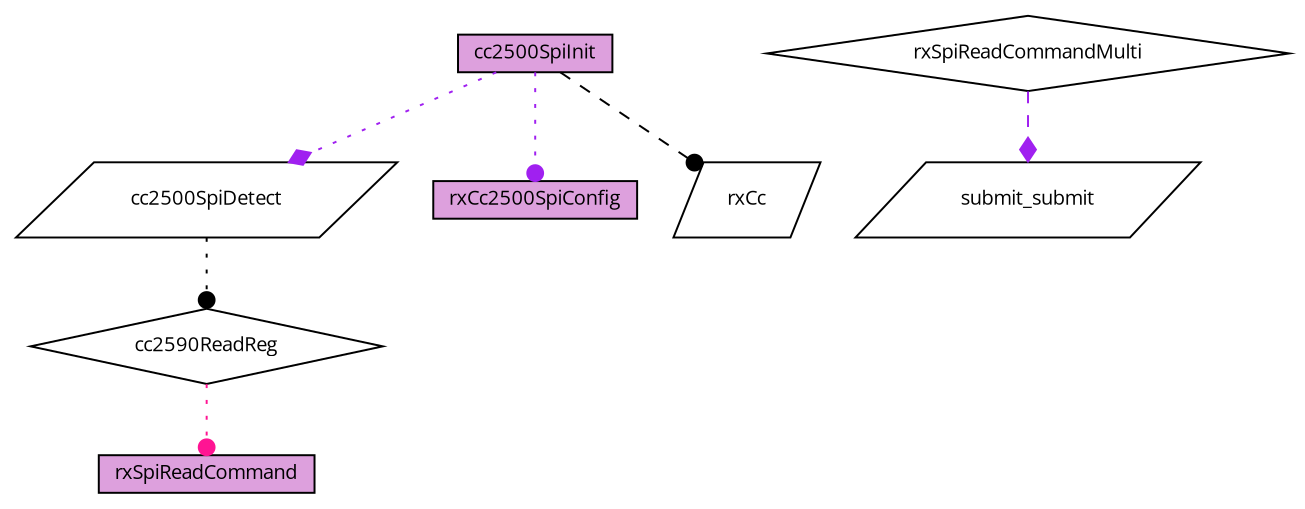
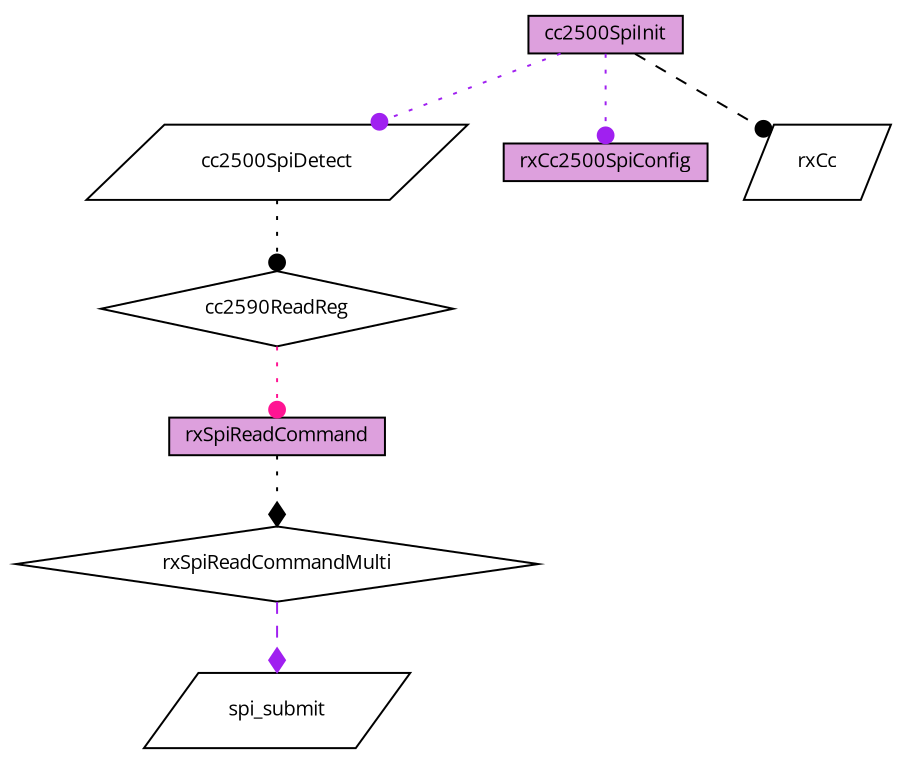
(404, 112) -> (474, 86)
(1028, 200) -> (277, 711)
none -> (277, 479)
